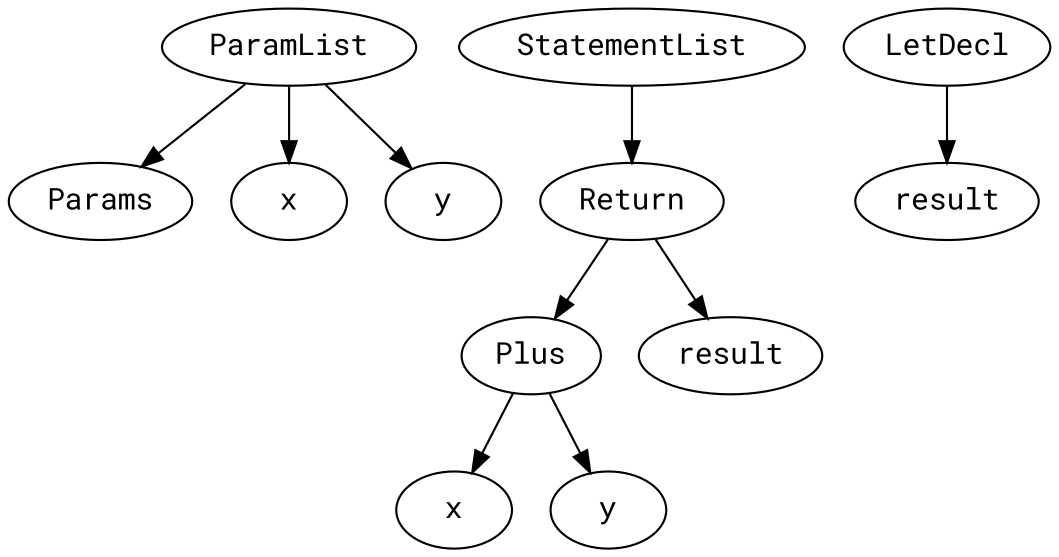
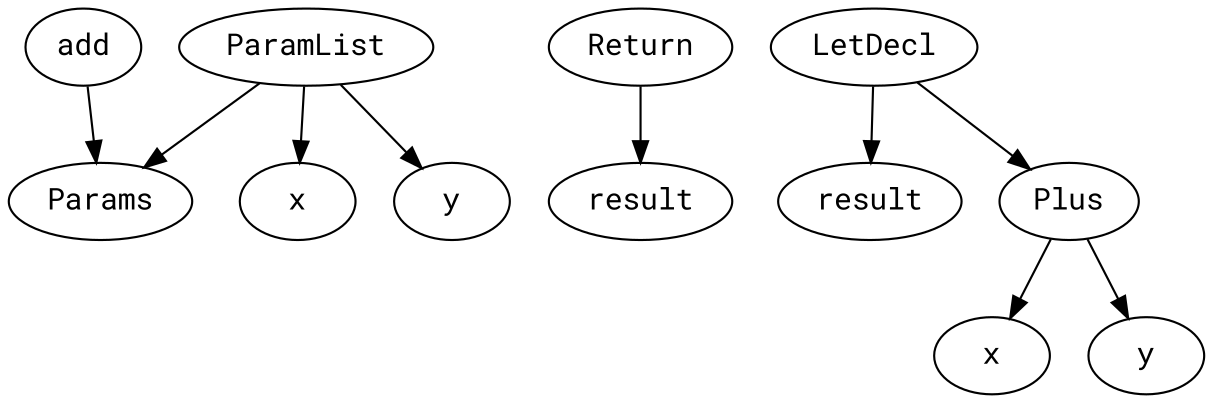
none -> (83, 47)
(632, 47) -> none
(588, 270) -> (965, 119)
